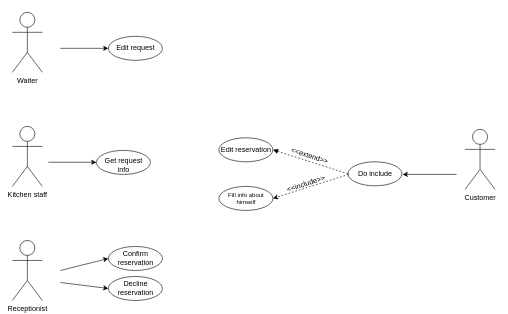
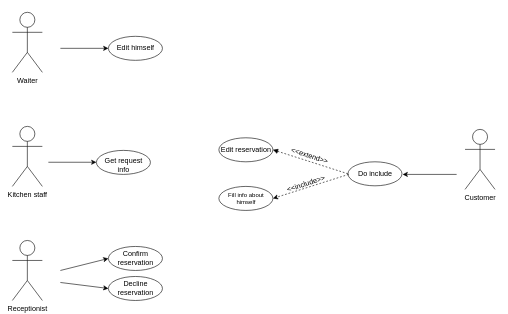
(136, 48) -> (136, 48)
